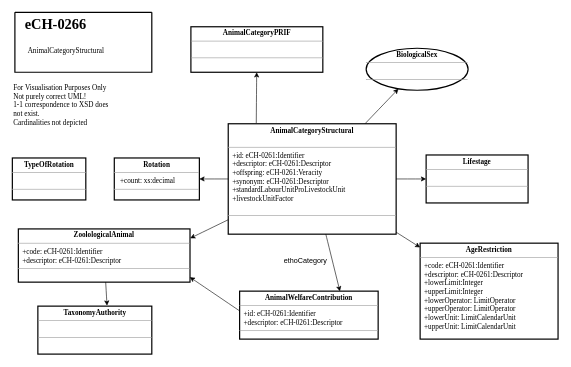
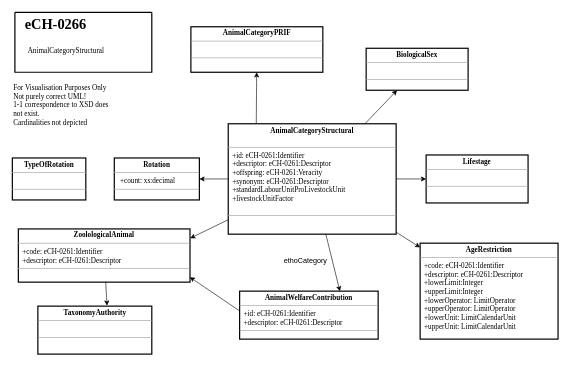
(417, 69) -> (417, 69)
